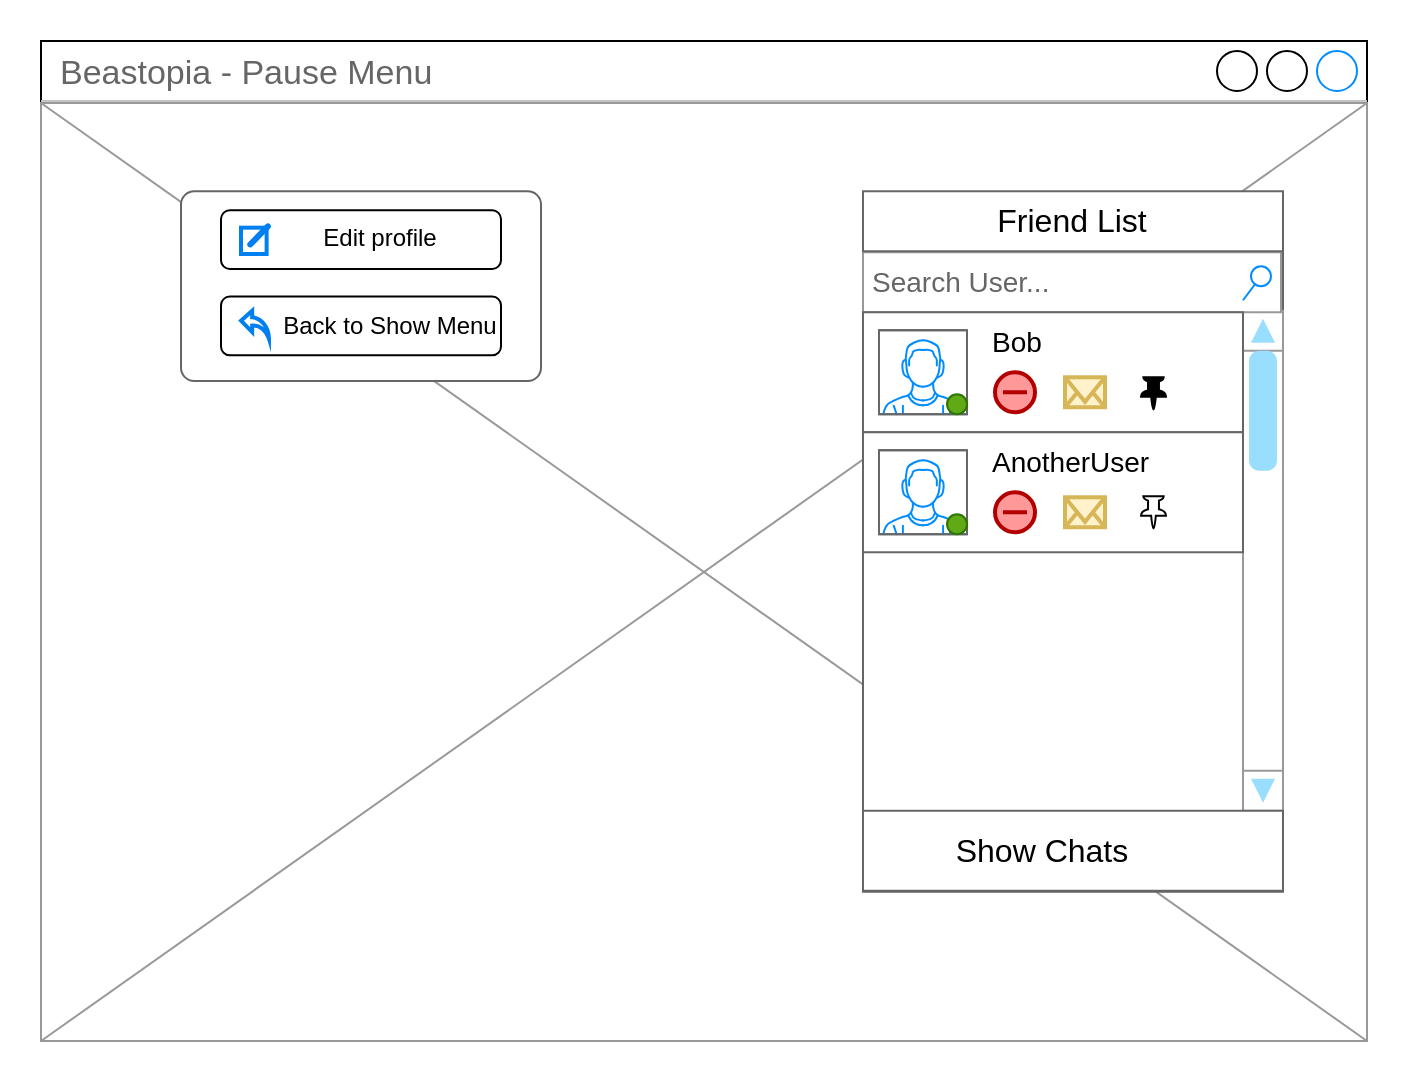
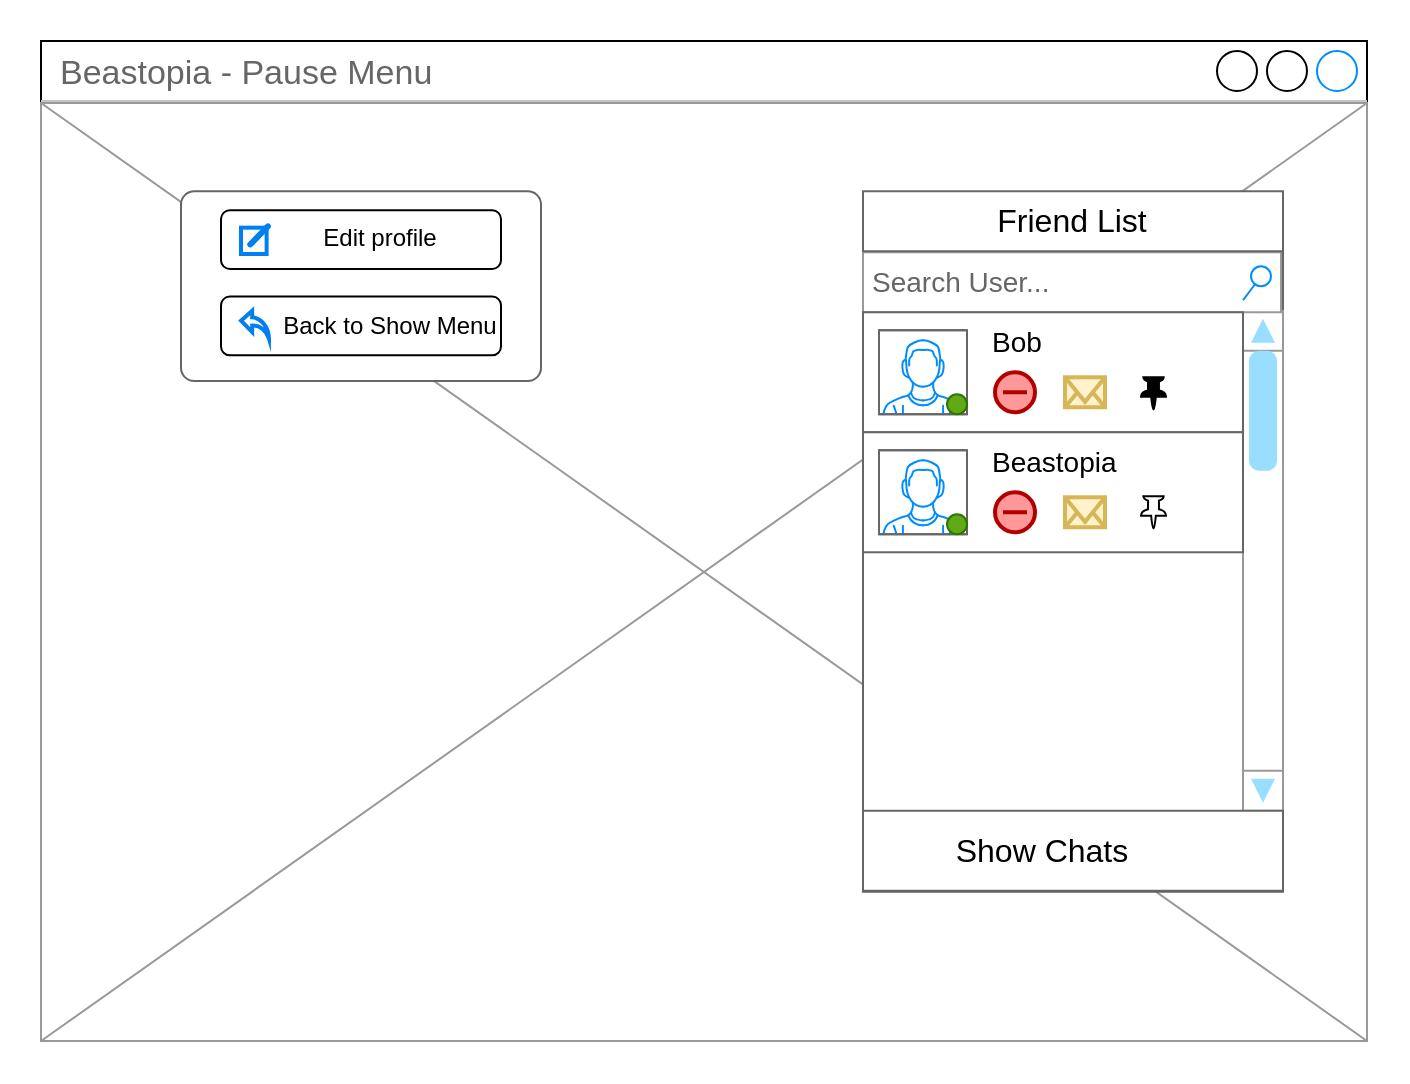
(1067, 463) -> (1050, 463)
